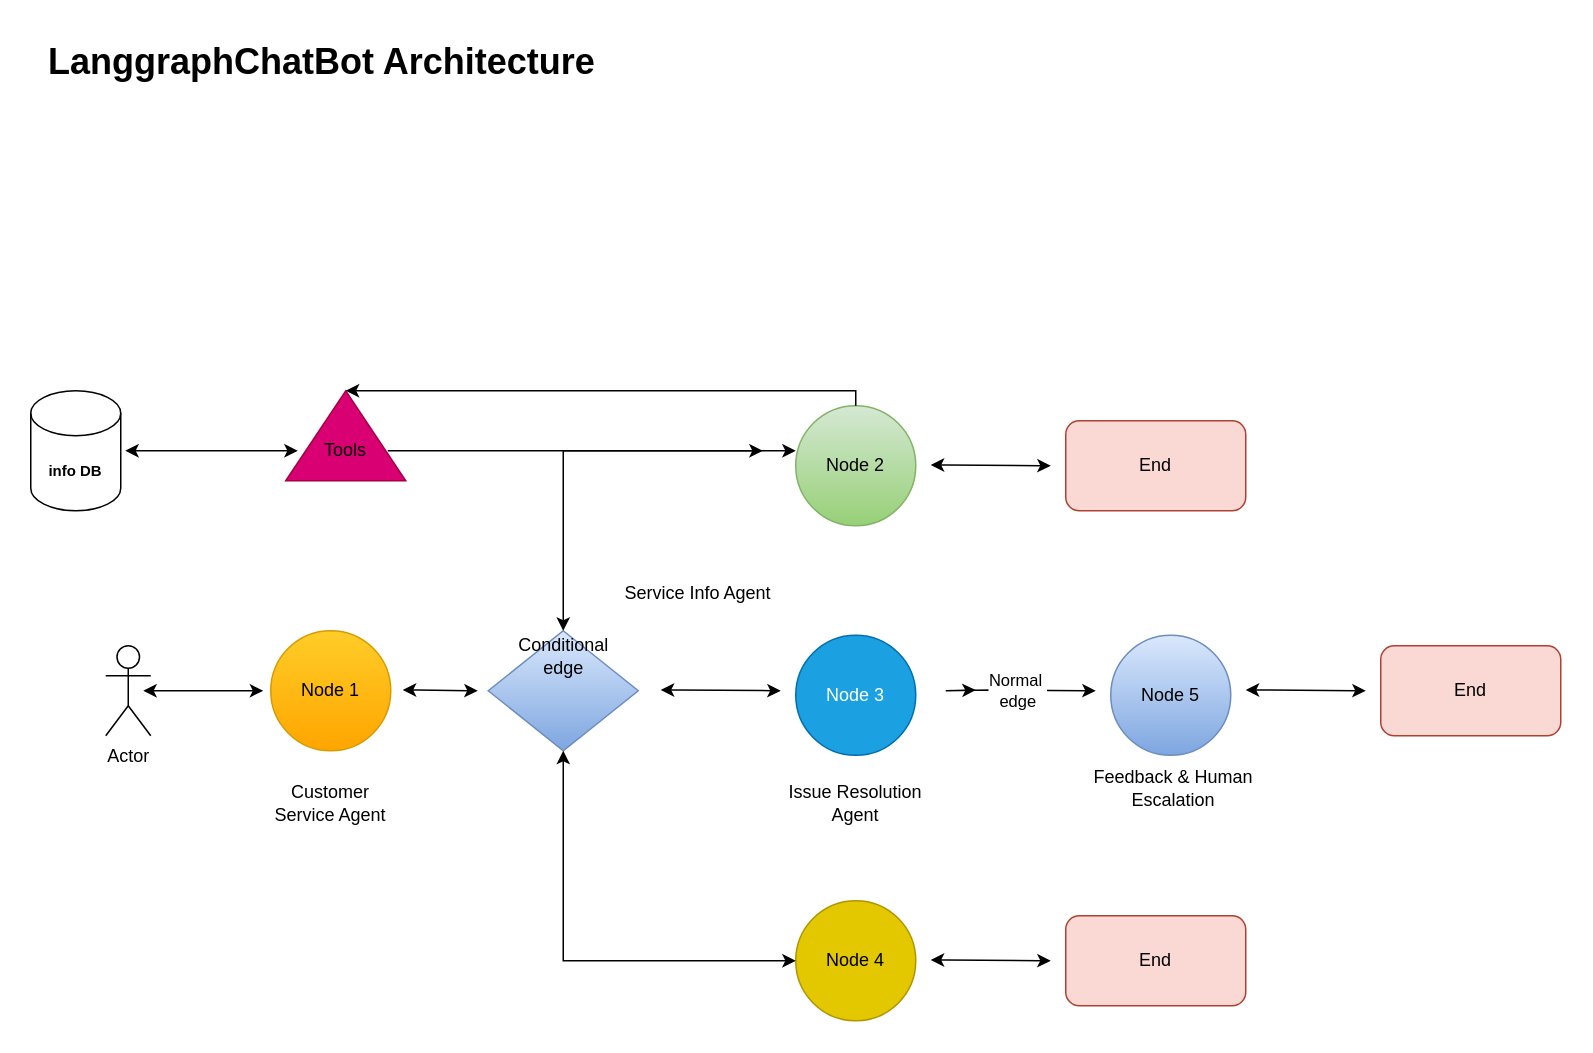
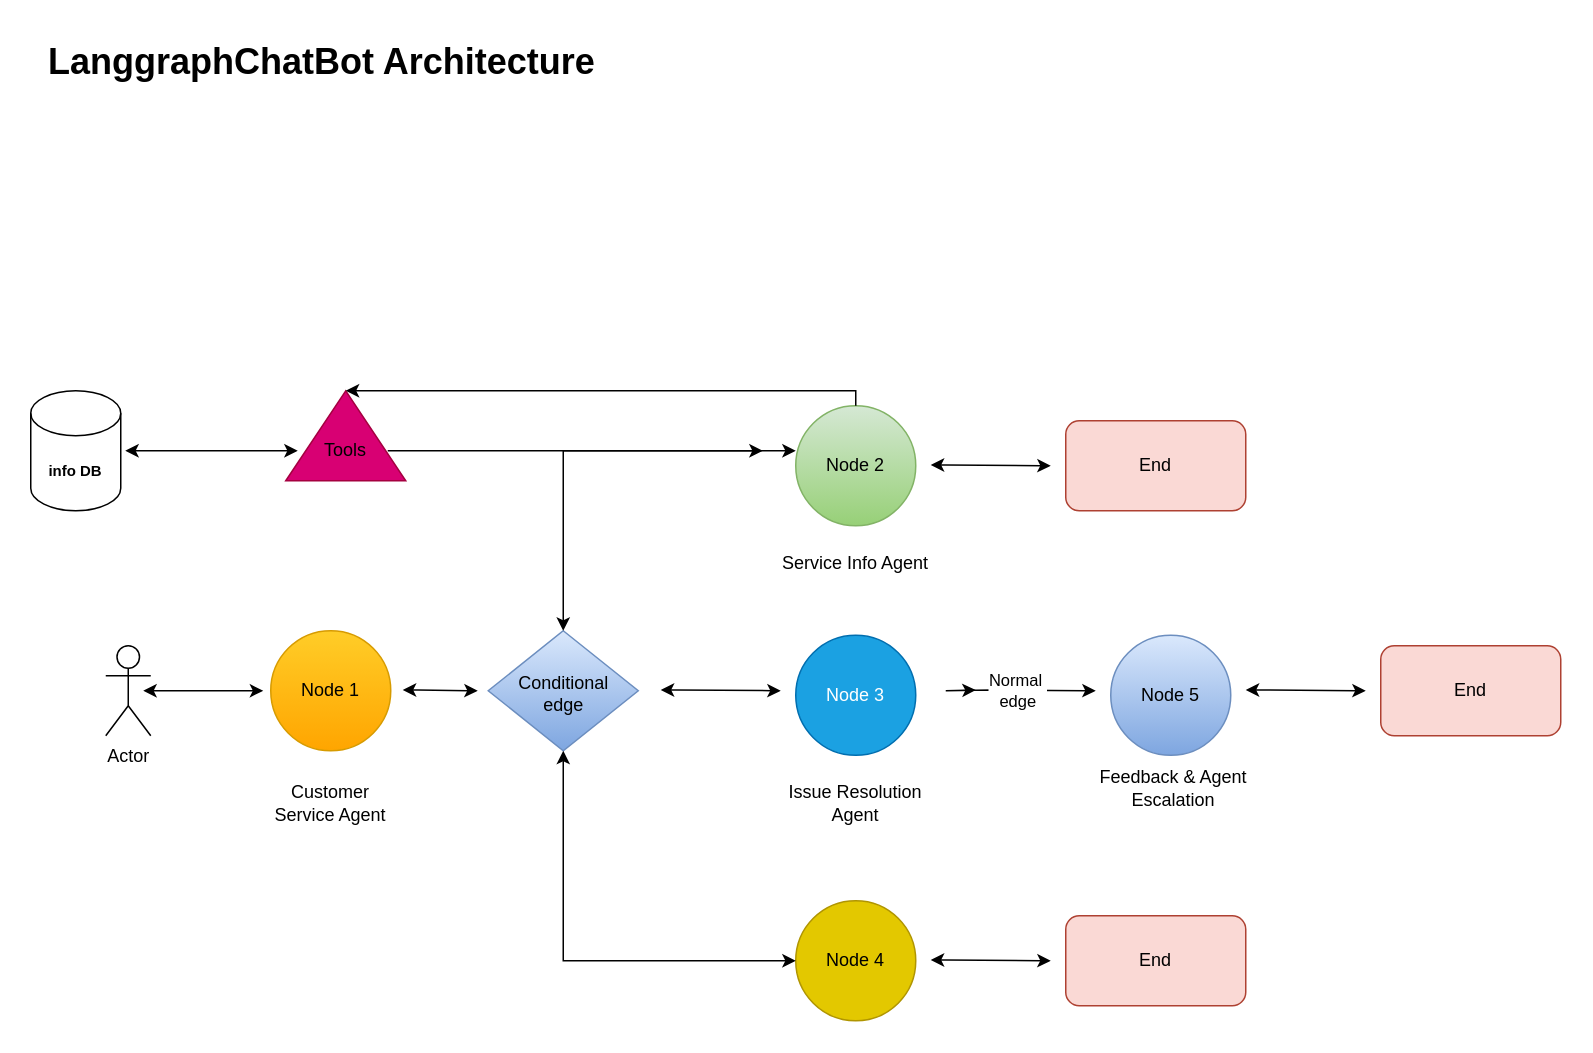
(698, 593) -> (856, 563)
(564, 656) -> (564, 694)
(1174, 788) -> (1174, 788)
